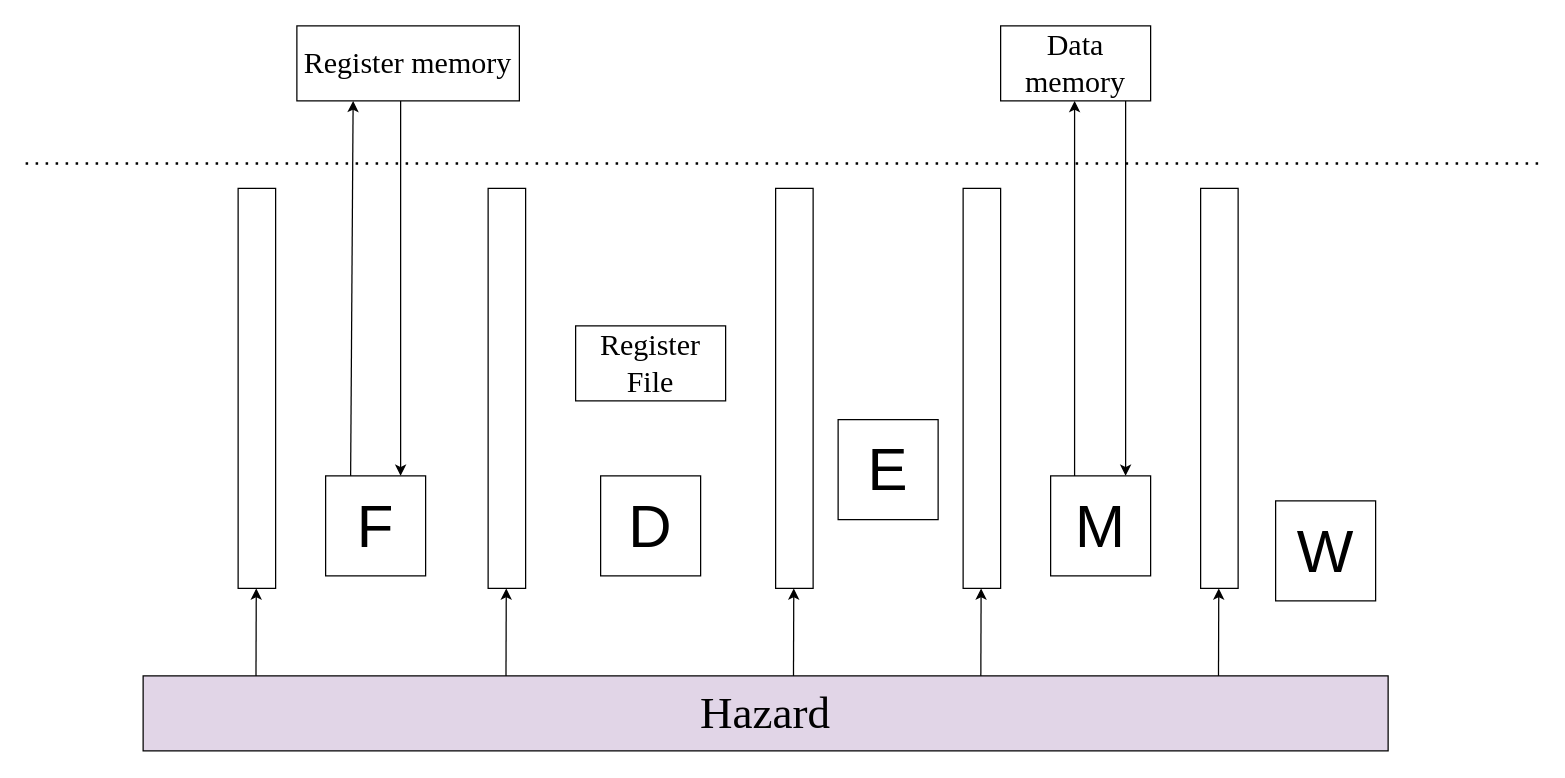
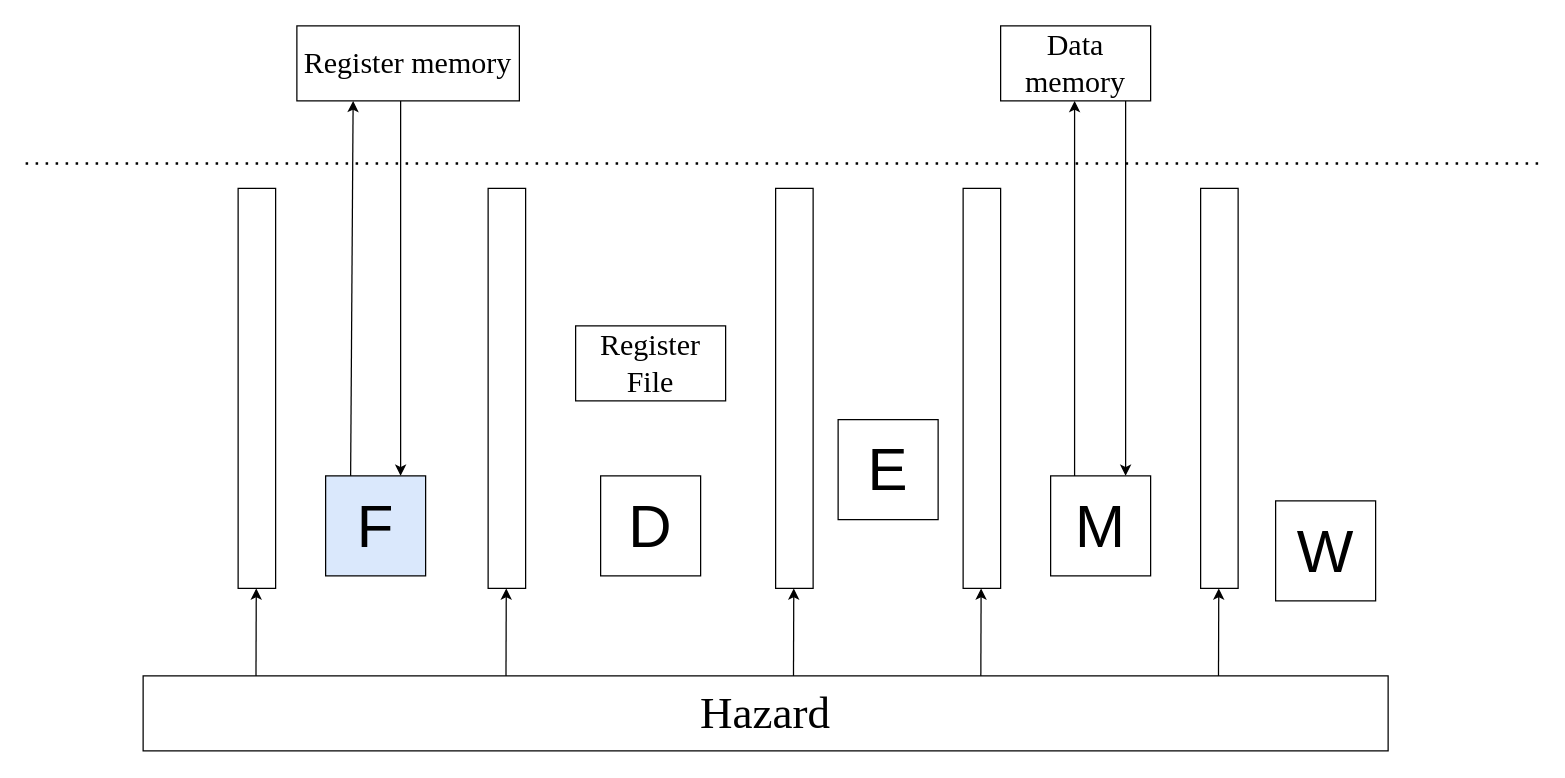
(376, 526) -> (376, 526)
(766, 713) -> (766, 713)
